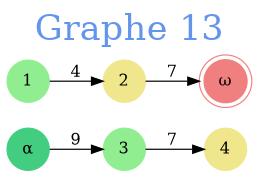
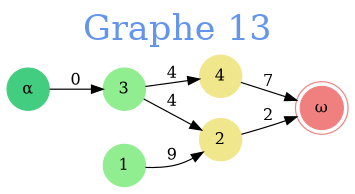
(76, 72) -> (173, 156)
(173, 72) -> (269, 116)
none -> (263, 90)
none -> (167, 112)
(76, 140) -> (76, 80)
(173, 140) -> (173, 73)
